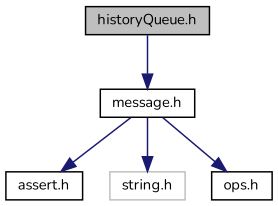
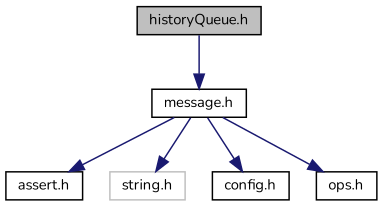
none -> (251, 186)
